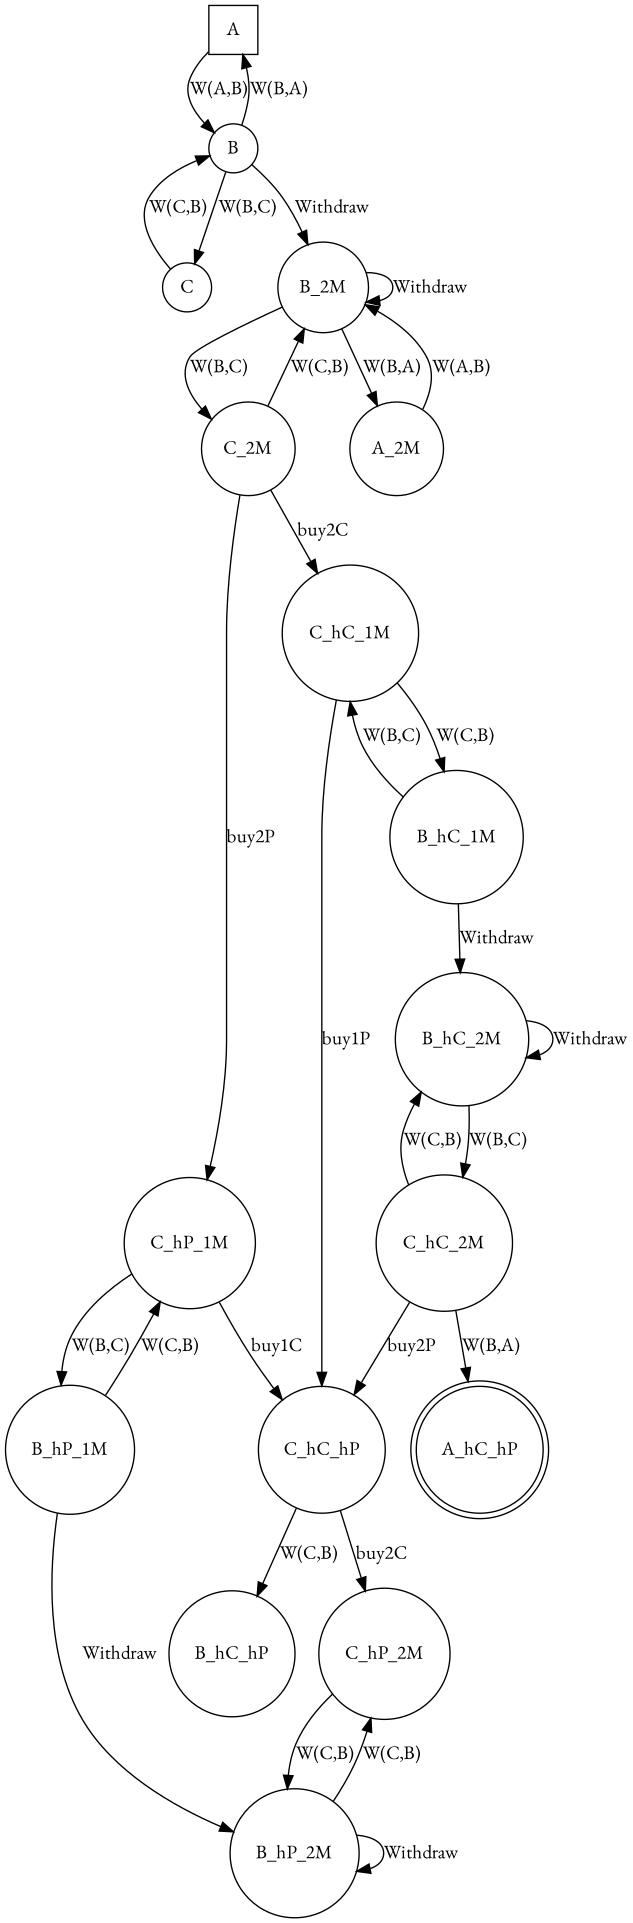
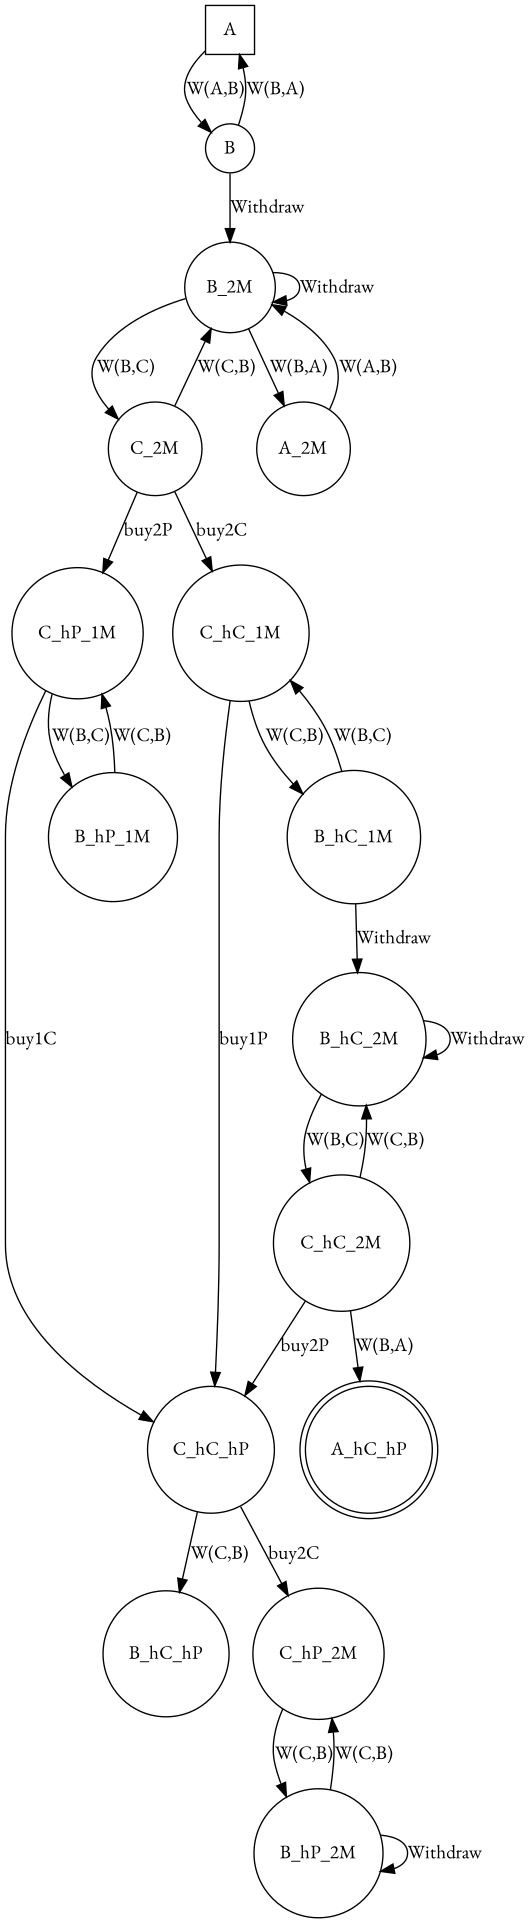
(187, 287) -> none
(75, 1704) -> none
